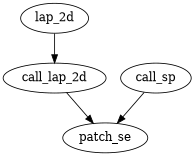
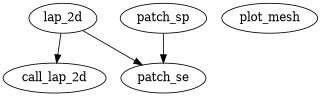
none -> (270, 18)
(156, 78) -> (163, 18)
(77, 105) -> (109, 46)
